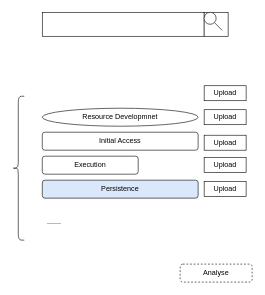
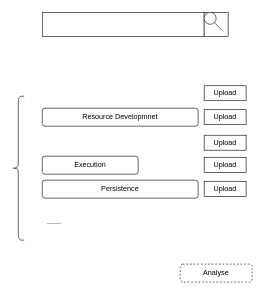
(120, 117) -> (120, 117)
(120, 141) -> none
(120, 189) -> (120, 189)
